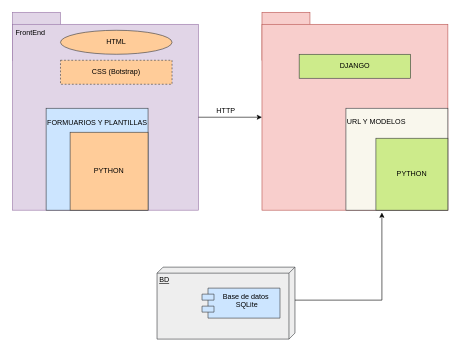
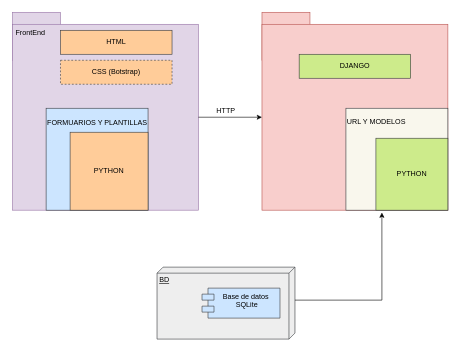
(116, 42) -> (116, 42)
